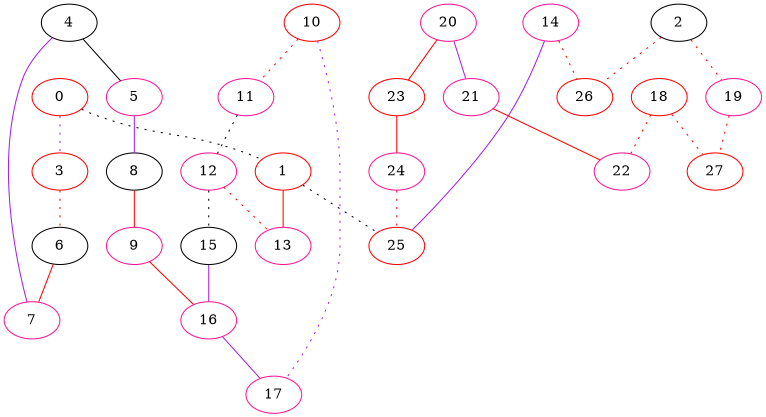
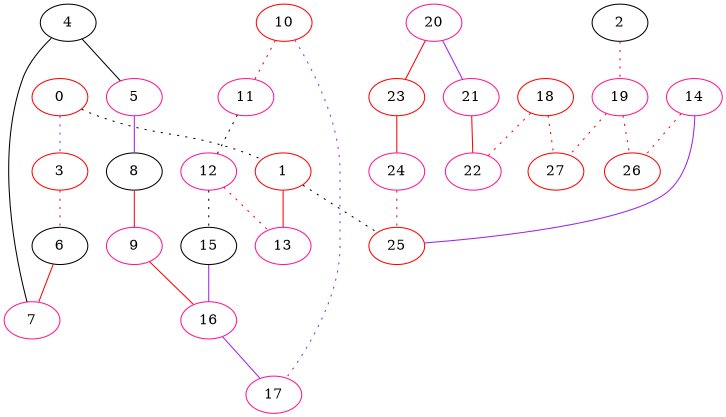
(632, 60) -> (626, 134)
(9, 165) -> (9, 165)
